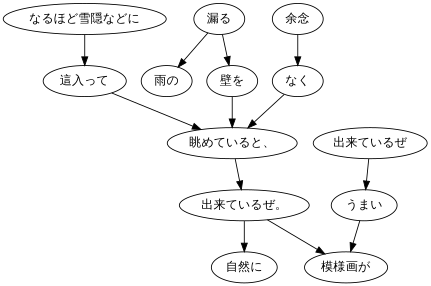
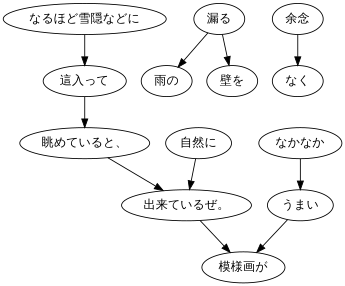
(232, 108) -> none
(269, 108) -> none
(370, 143) -> (300, 143)
(244, 232) -> (193, 170)
